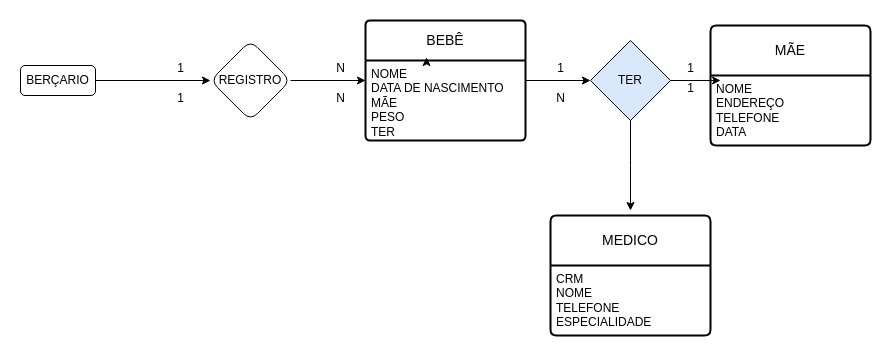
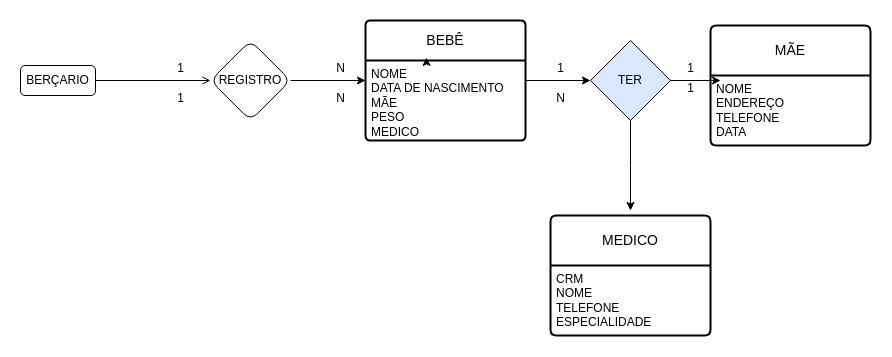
(202, 81) -> (204, 81)
(429, 104) -> (429, 104)
